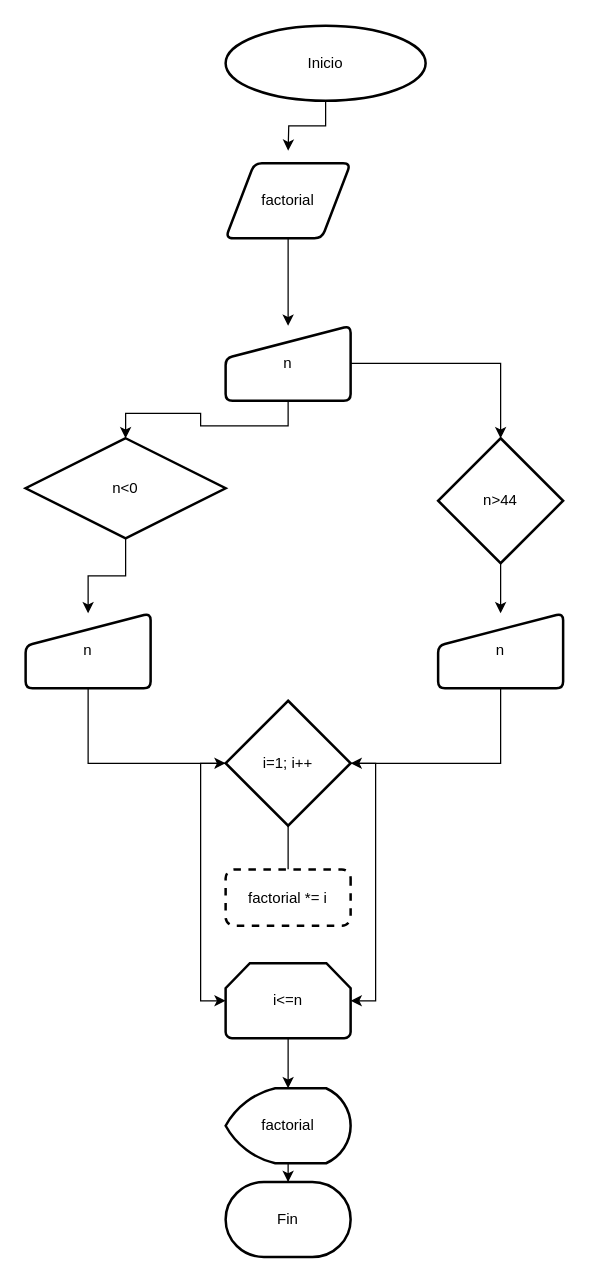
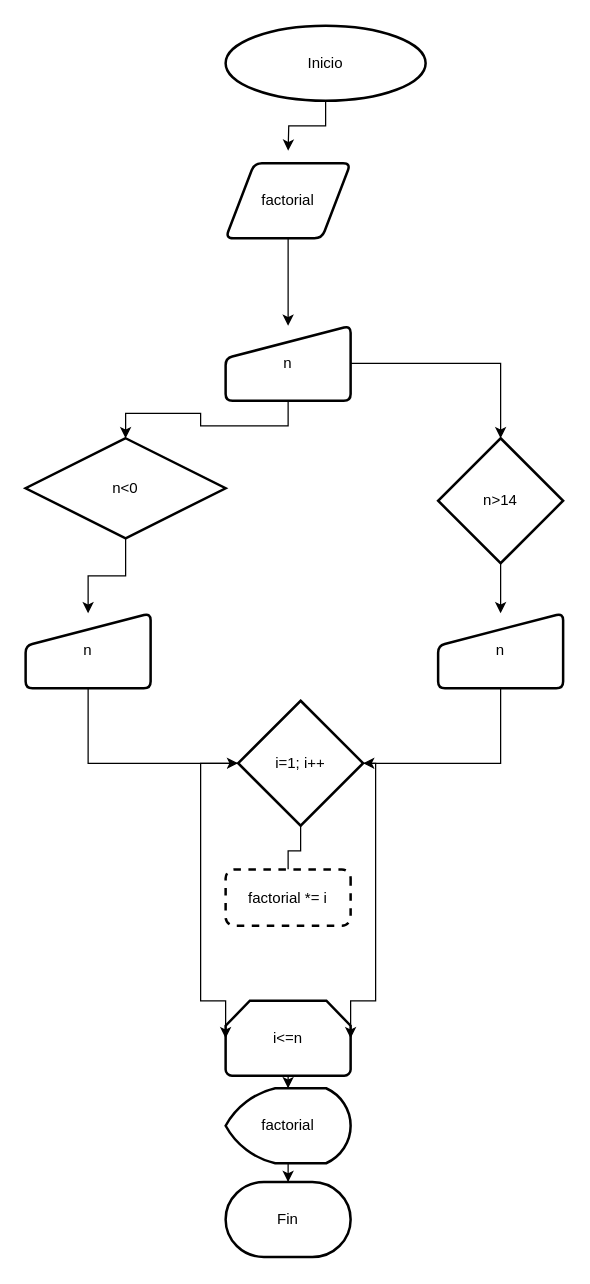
(501, 501) -> (501, 501)
(288, 763) -> (301, 763)
(288, 1001) -> (288, 1038)
